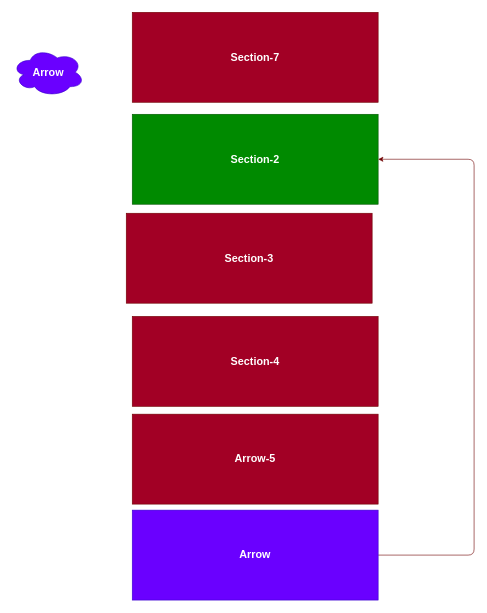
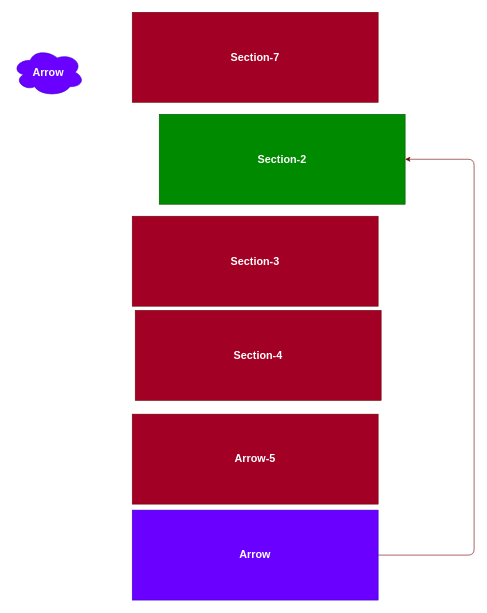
(255, 159) -> (282, 159)
(249, 258) -> (255, 261)
(255, 362) -> (258, 356)
